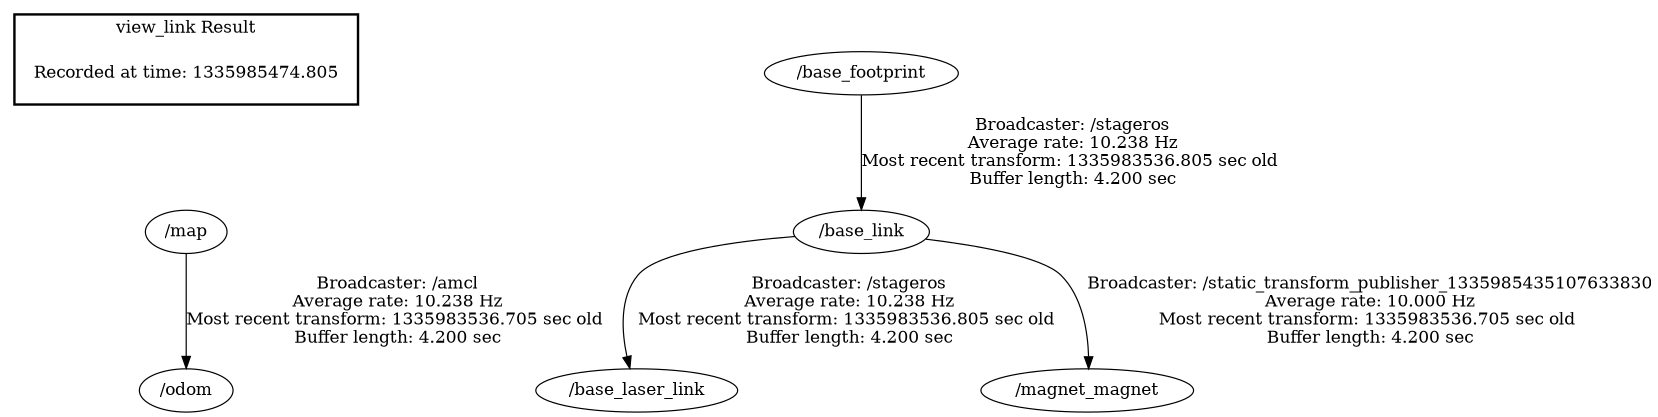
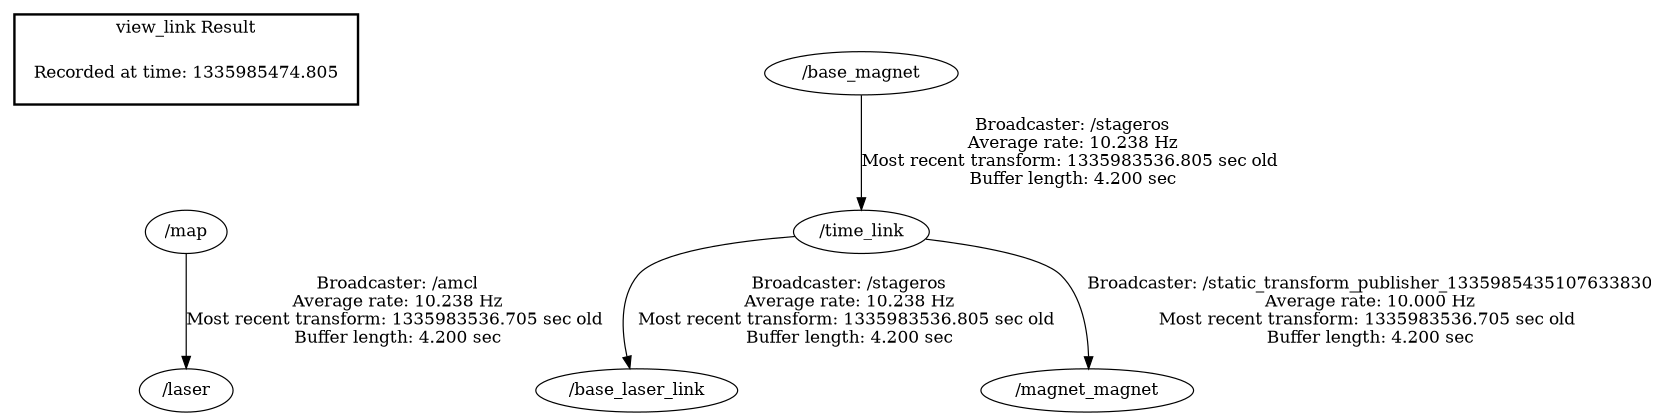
(861, 73) -> (861, 73)
(861, 232) -> (861, 232)
(186, 390) -> (186, 390)
